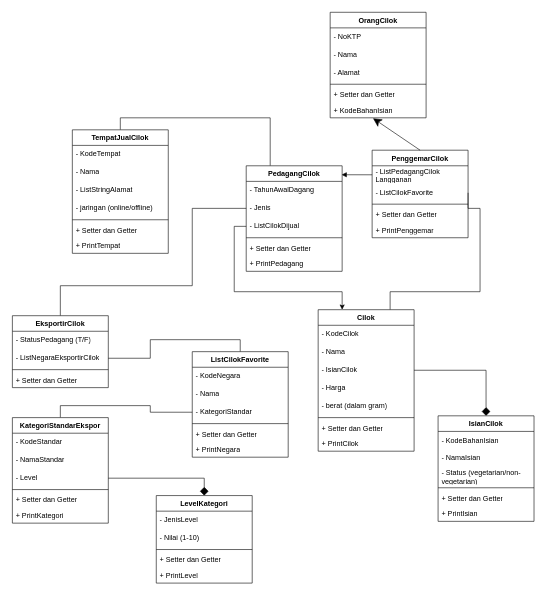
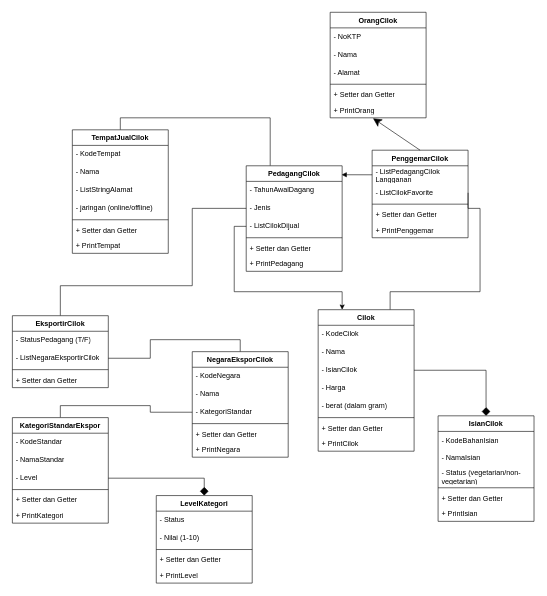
(364, 111) -> (356, 111)
(240, 360) -> (240, 360)
(181, 521) -> (175, 521)
